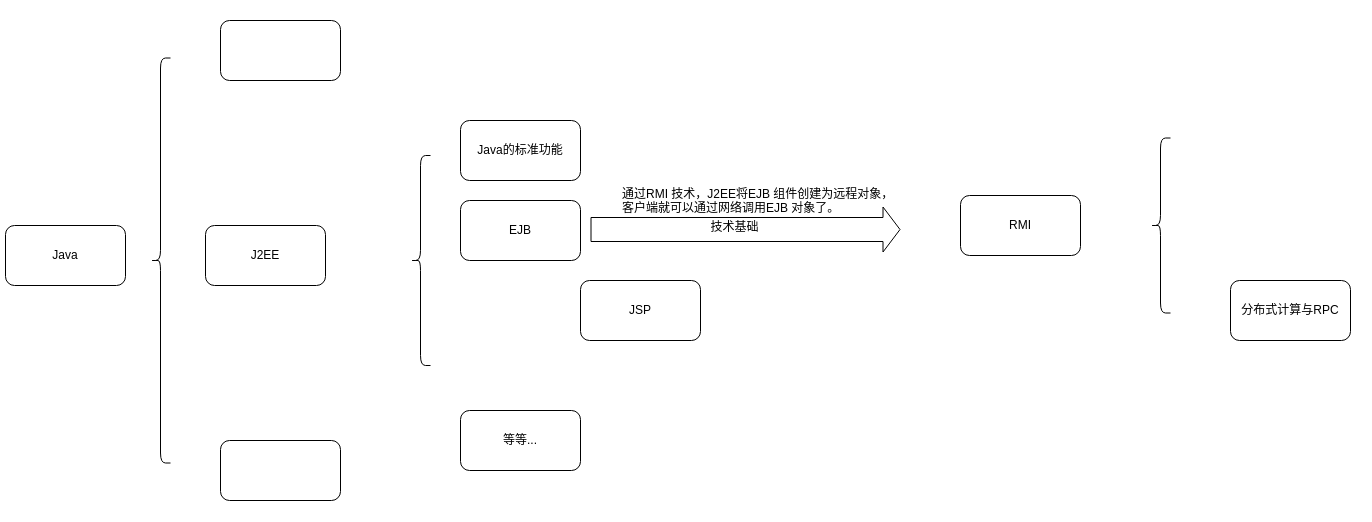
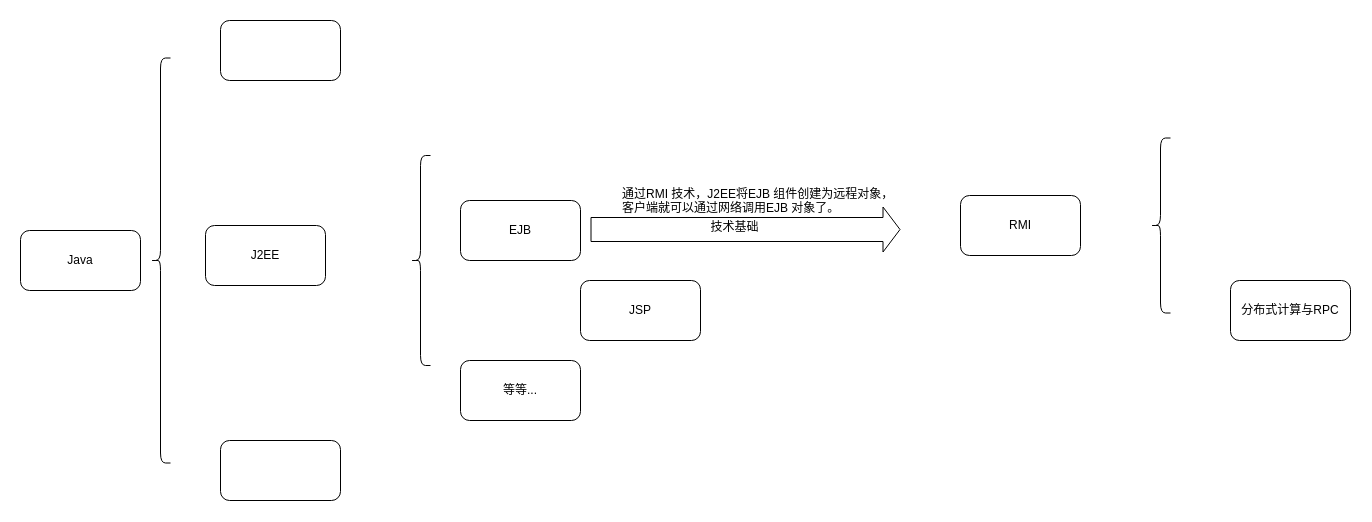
(521, 151) -> none
(66, 256) -> (81, 261)
(521, 441) -> (521, 391)
